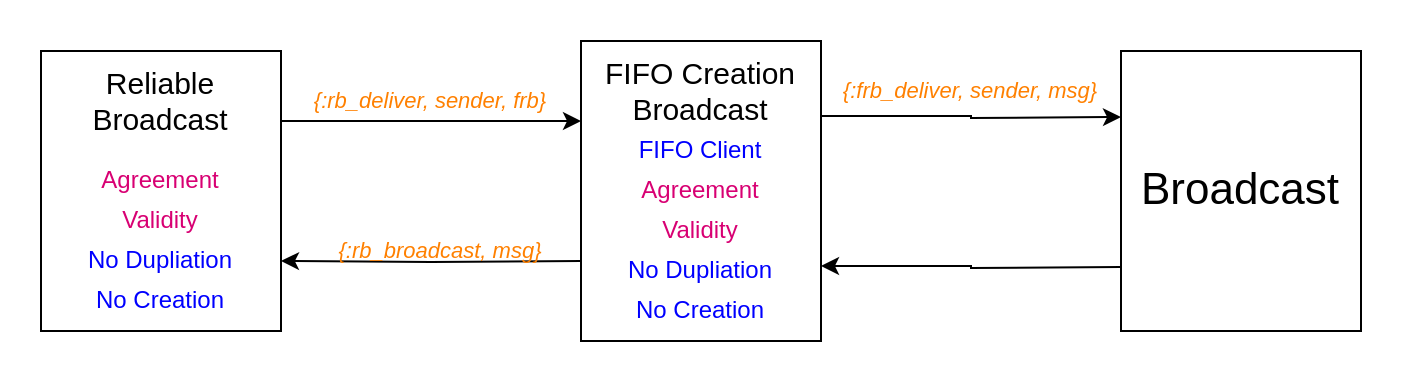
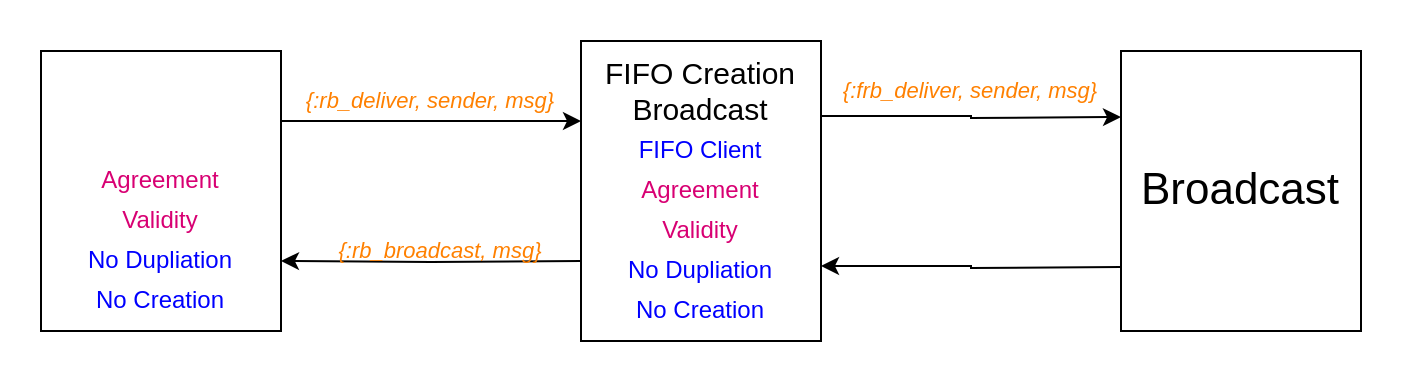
(161, 101) -> none
(431, 101) -> (431, 101)
